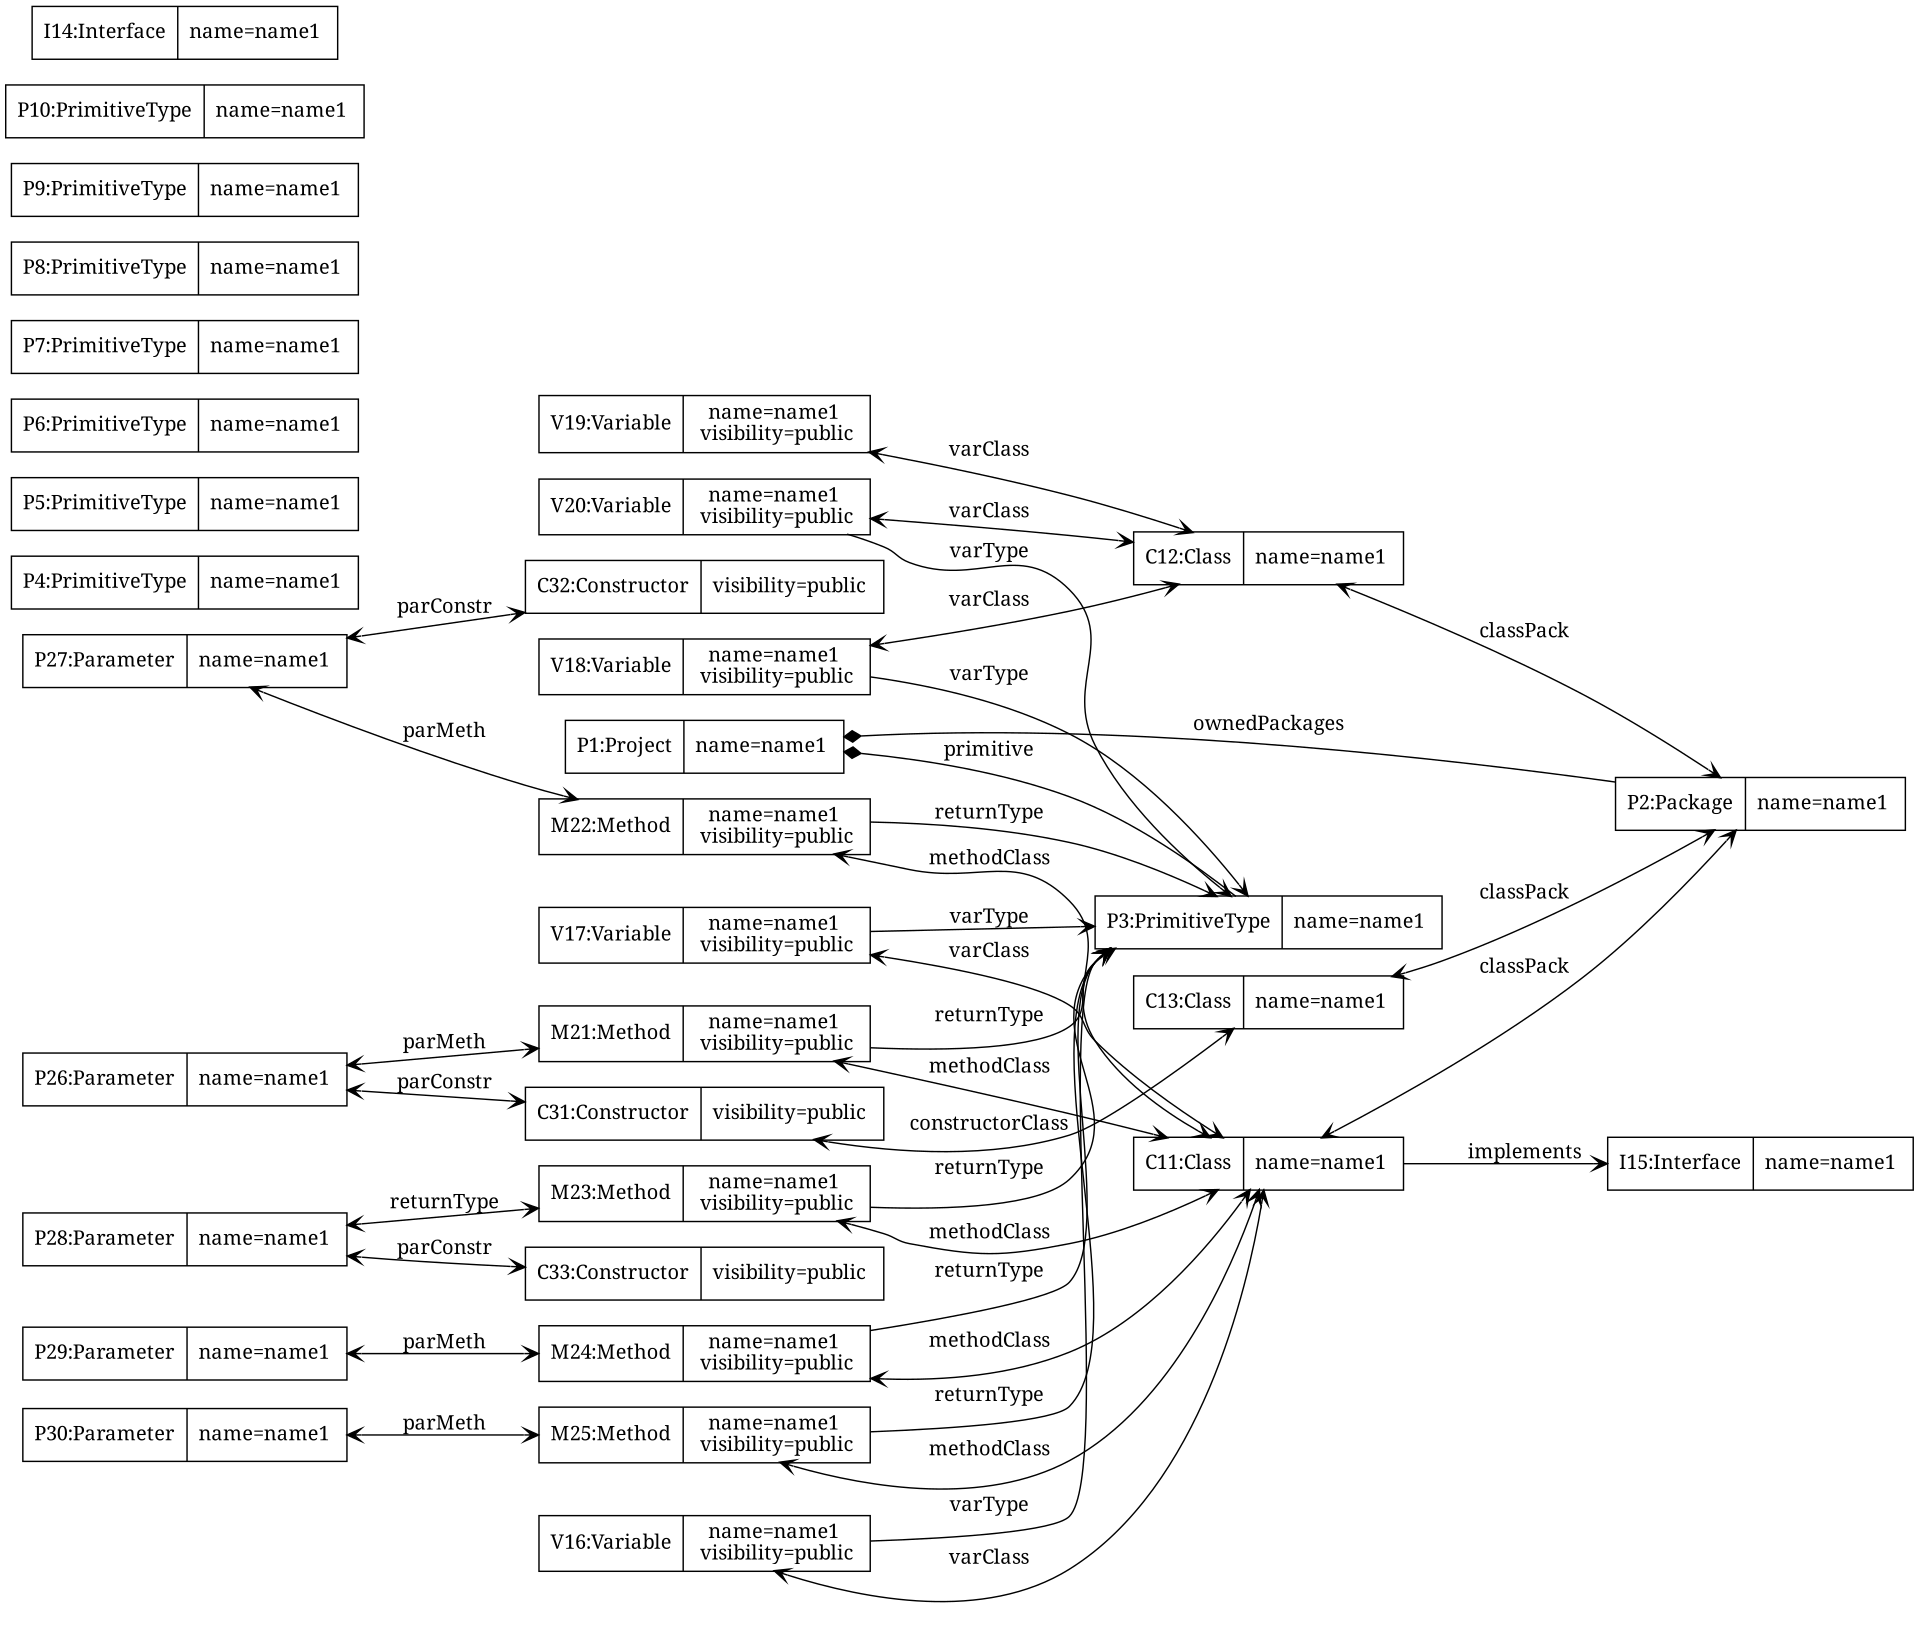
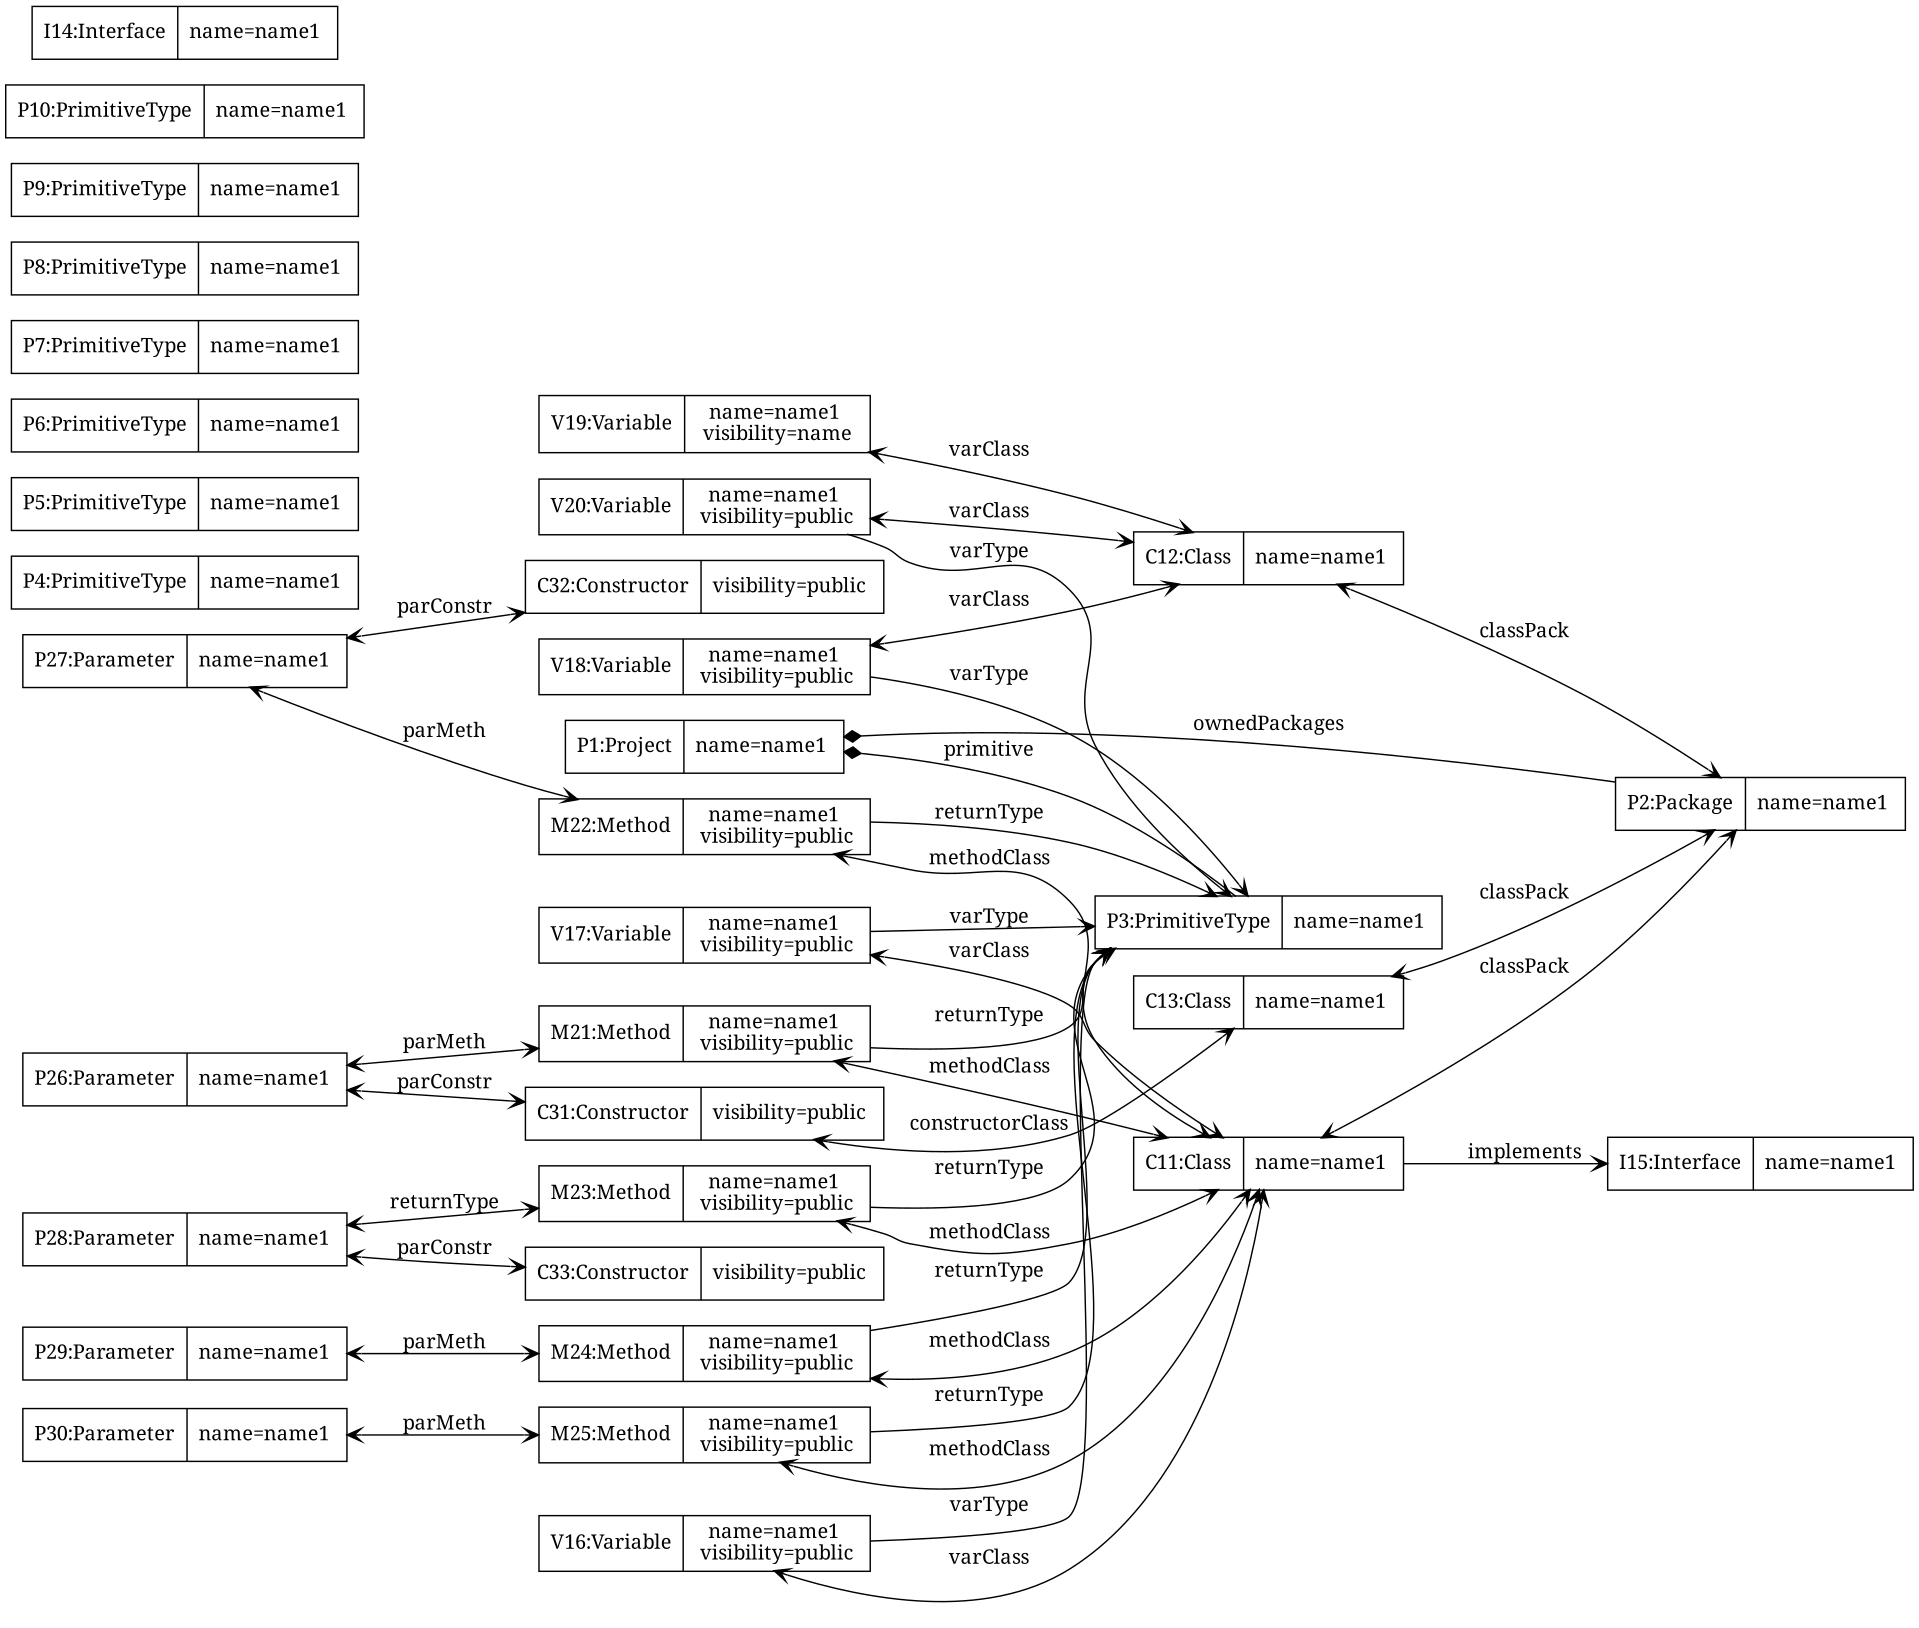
(777, 434) -> (777, 434)
